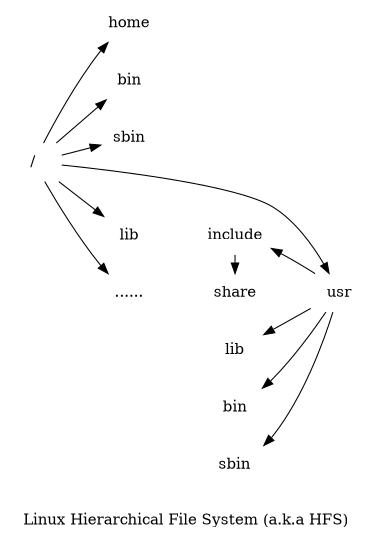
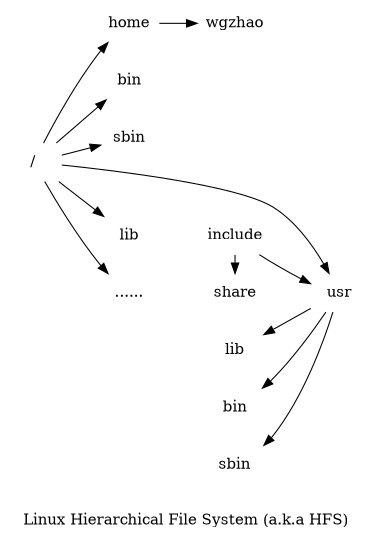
none -> (235, 23)
(298, 263) -> (280, 267)
